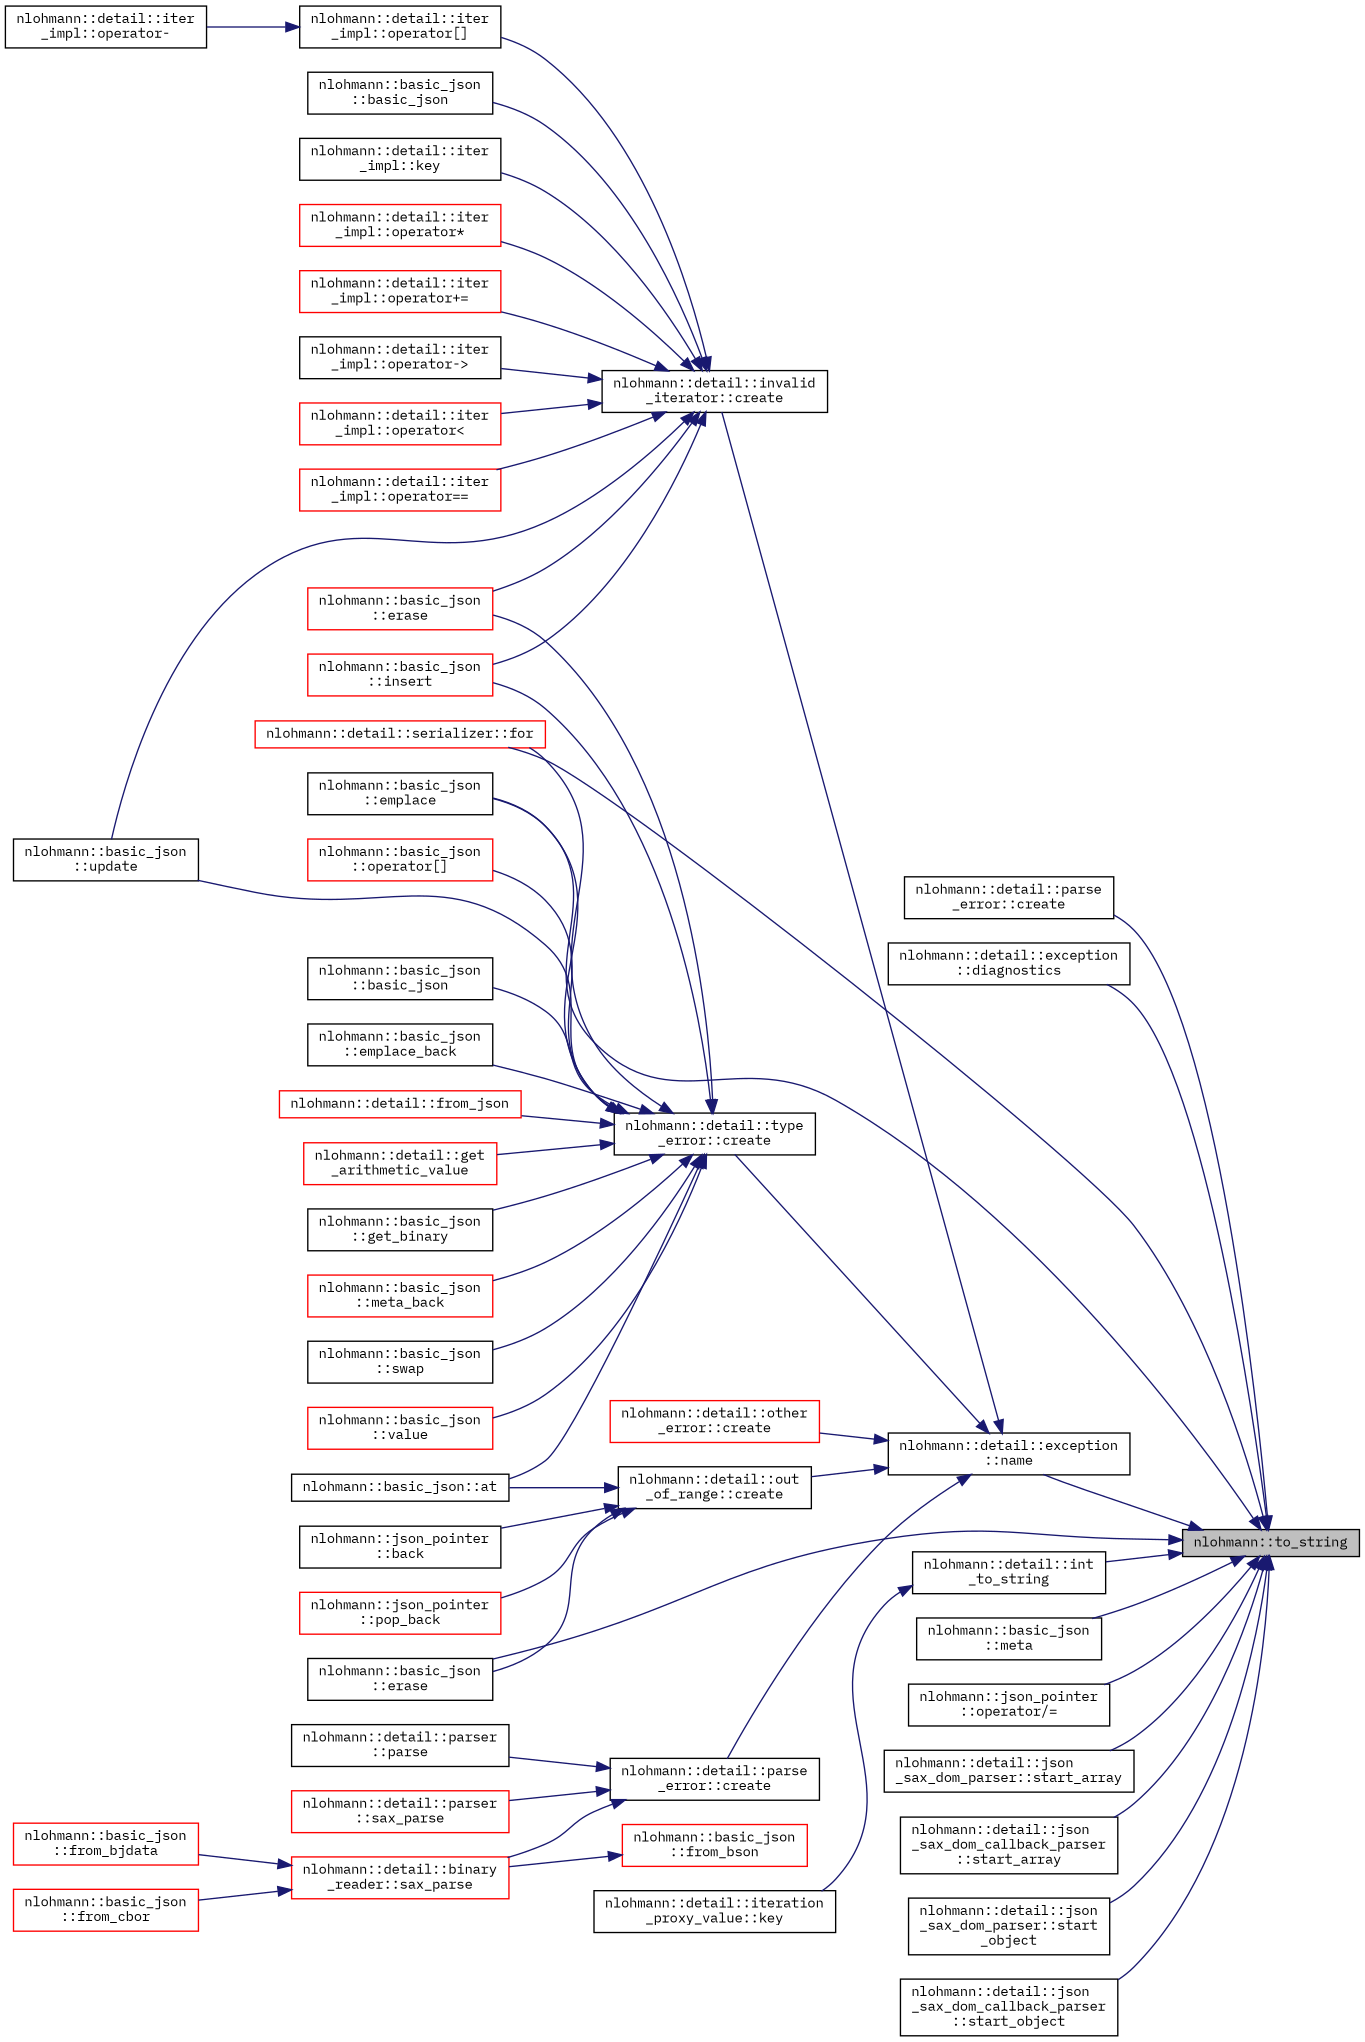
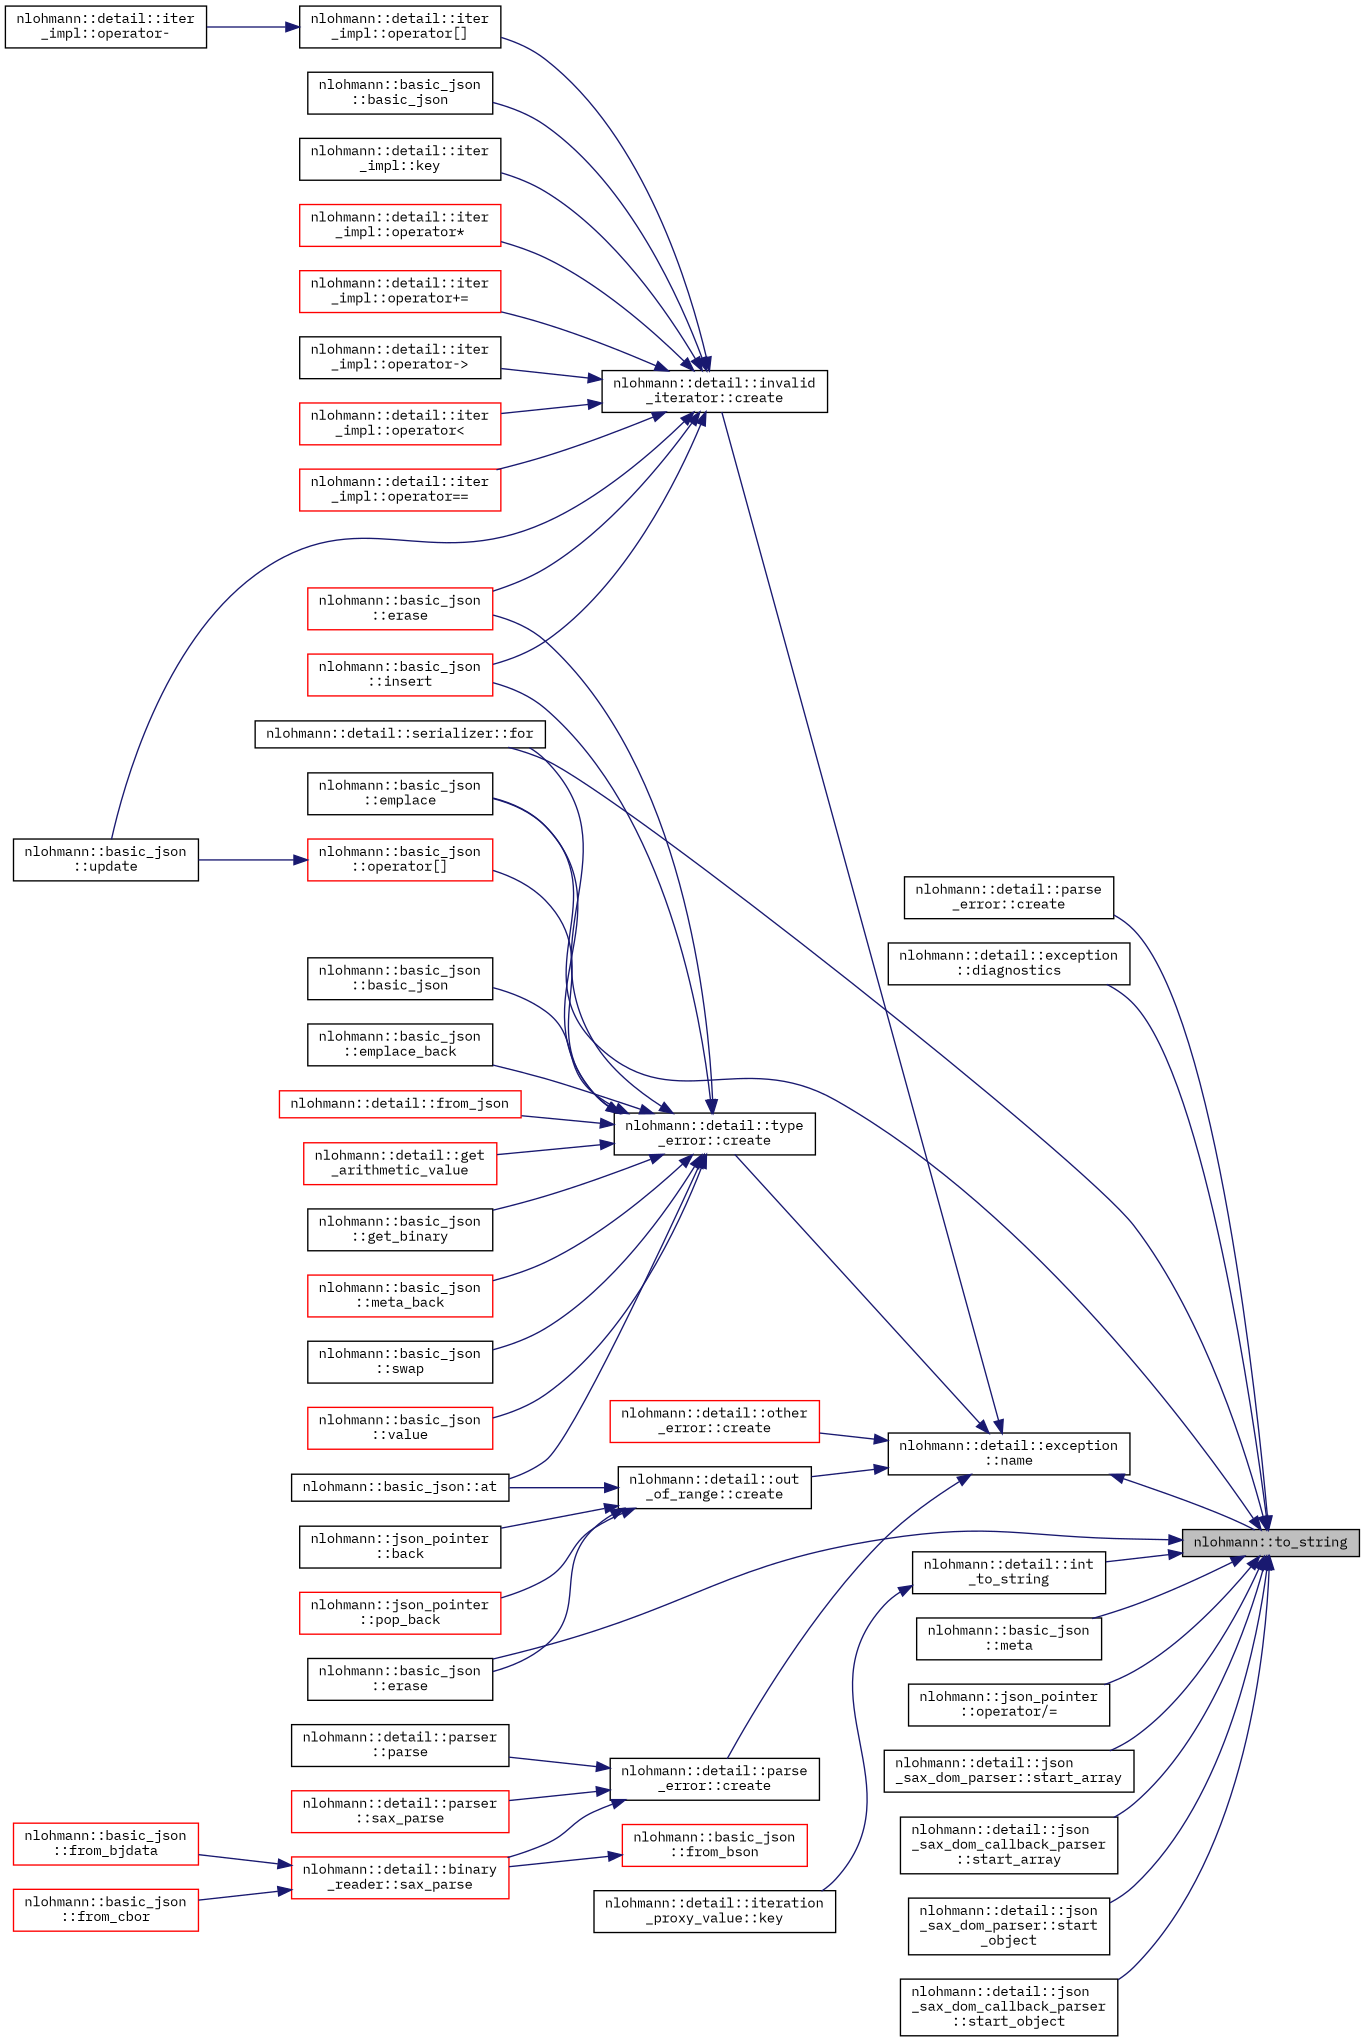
(400, 734) -> (400, 734)
(468, 902) -> (246, 860)
(1116, 1501) -> (1190, 1502)
